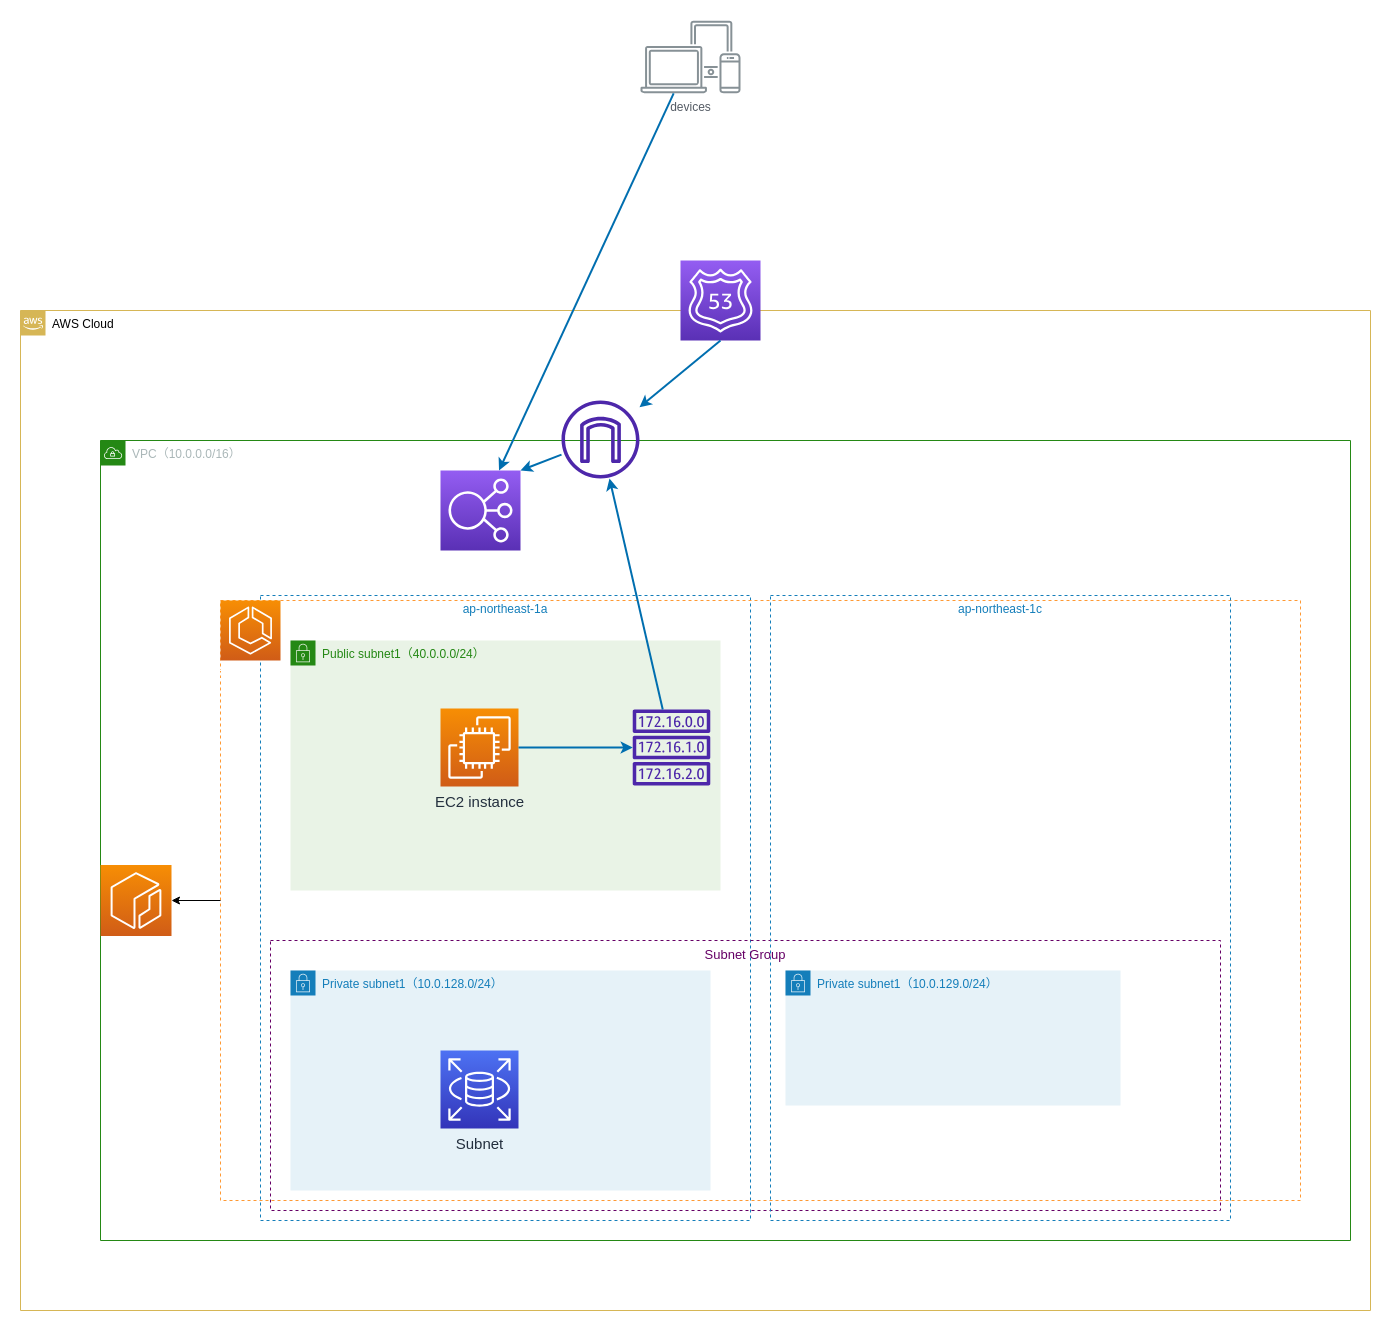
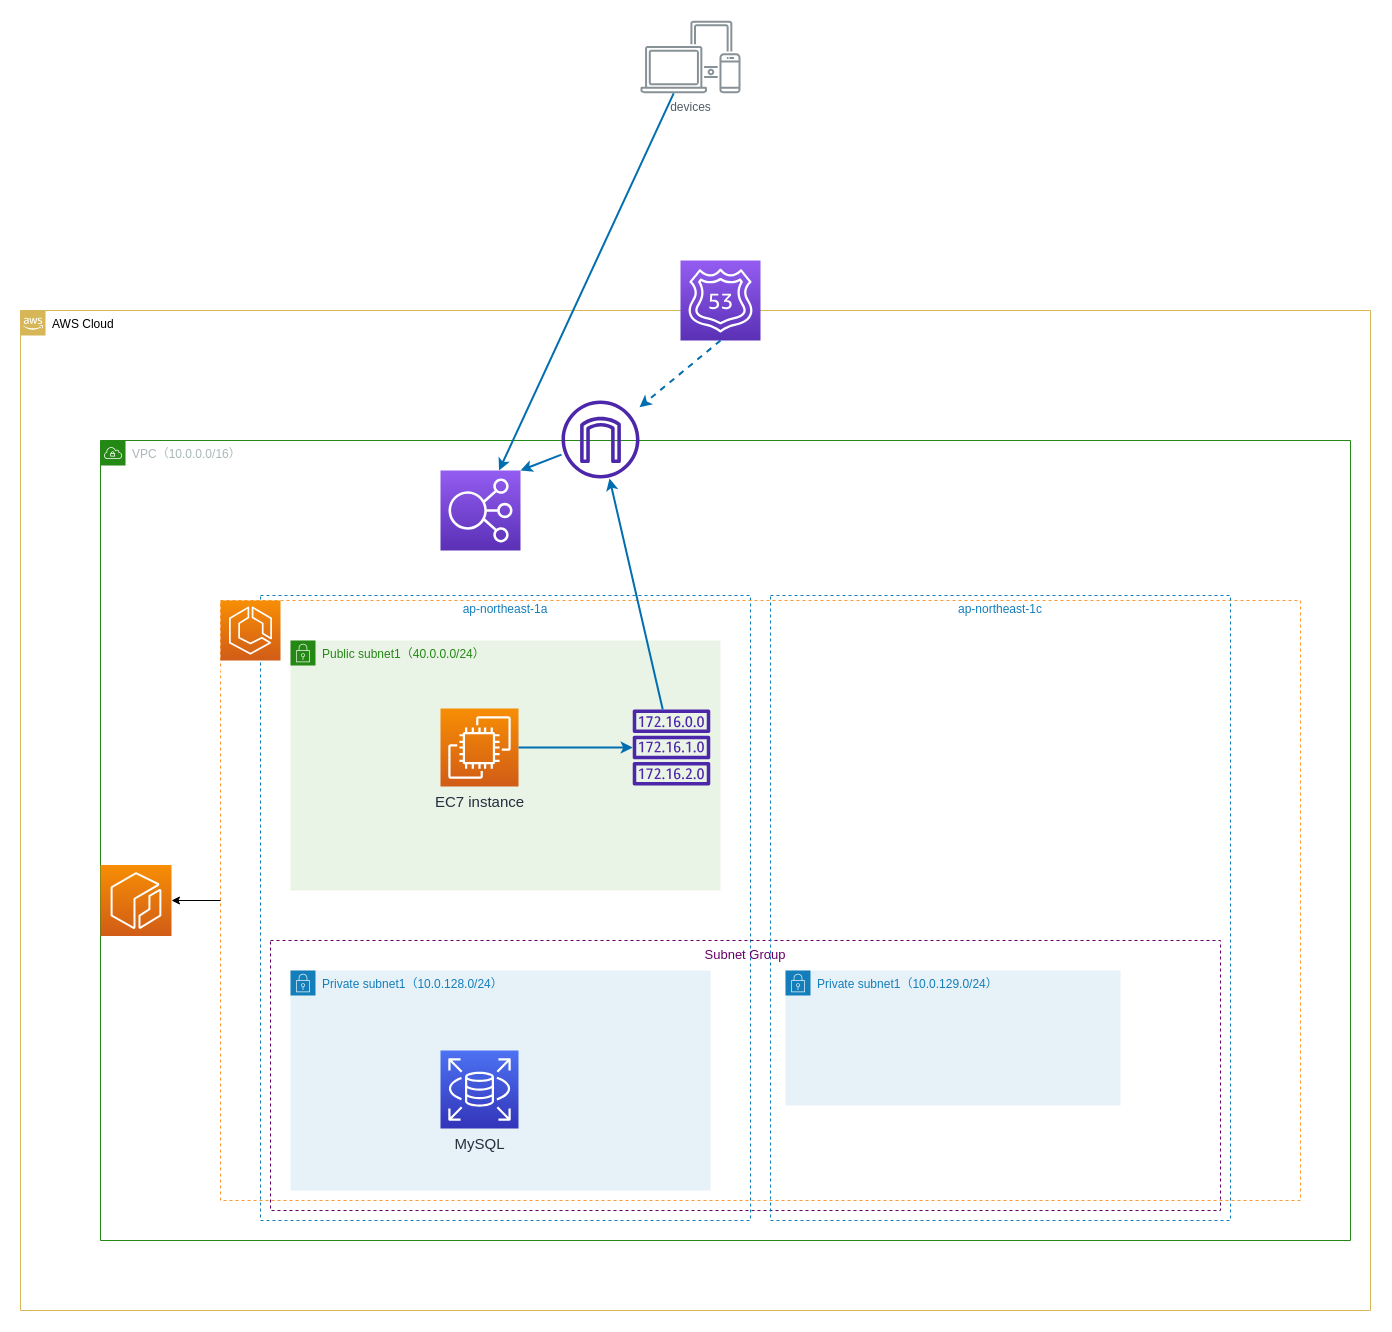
(682, 372) -> (682, 372)
(480, 801) -> (480, 801)
(480, 1143) -> (480, 1143)
